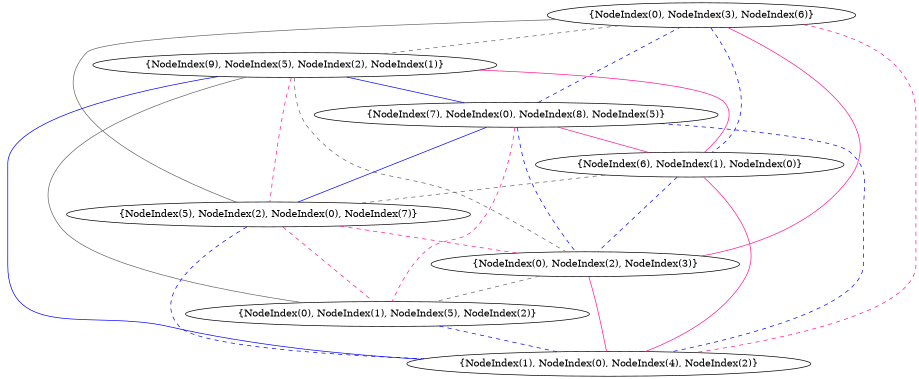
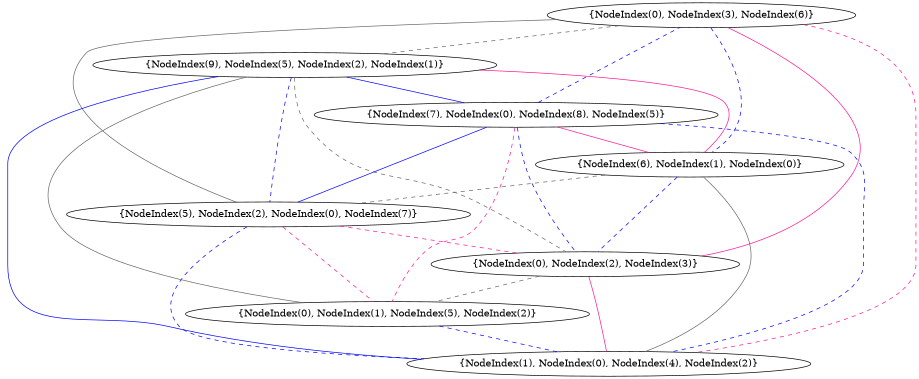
(278, 139) -> (278, 139)
(742, 282) -> (742, 282)
